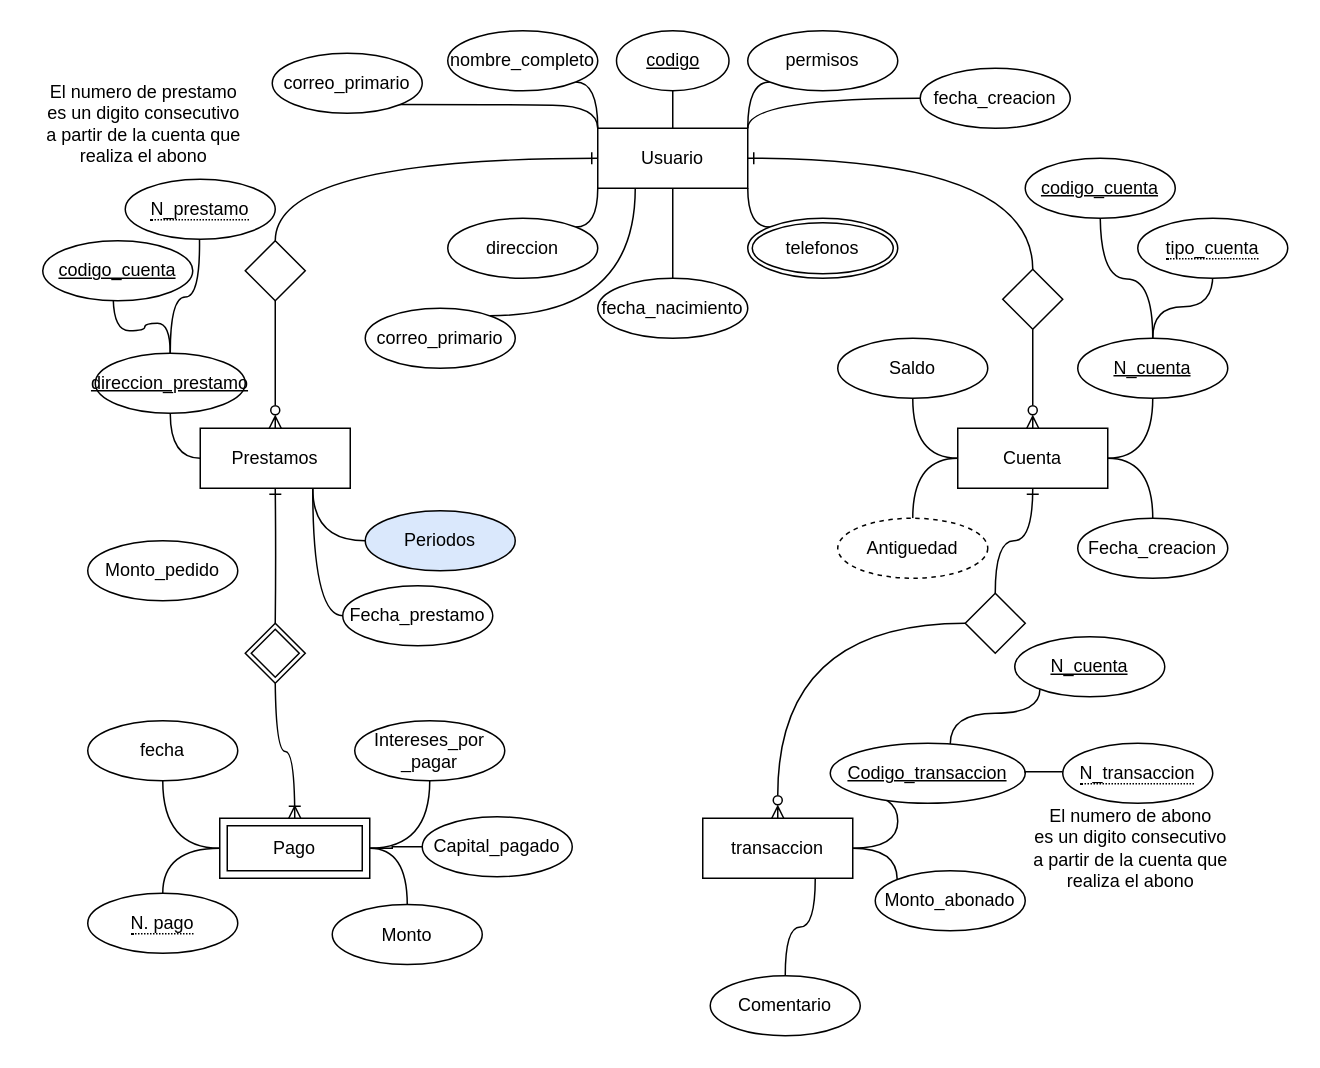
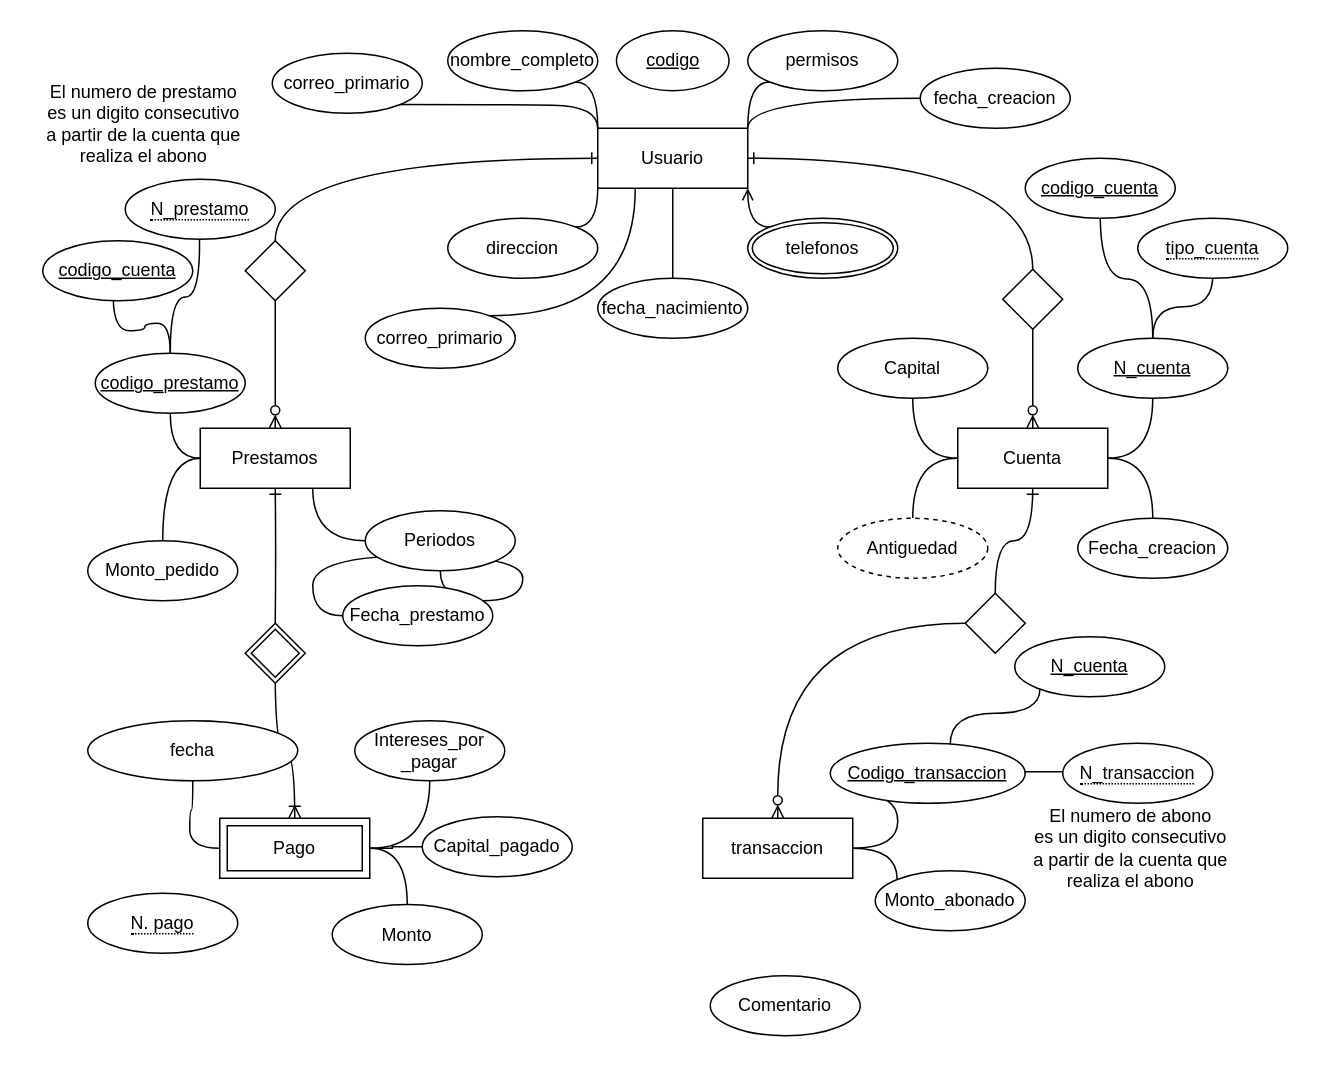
(673, 110) -> none
(748, 194) -> (748, 195)
(913, 368) -> (913, 368)
(170, 383) -> (170, 383)
none -> (167, 496)
(440, 541) -> (440, 541)
(317, 567) -> (320, 572)
(163, 751) -> (193, 751)
(175, 862) -> none
(800, 927) -> none
